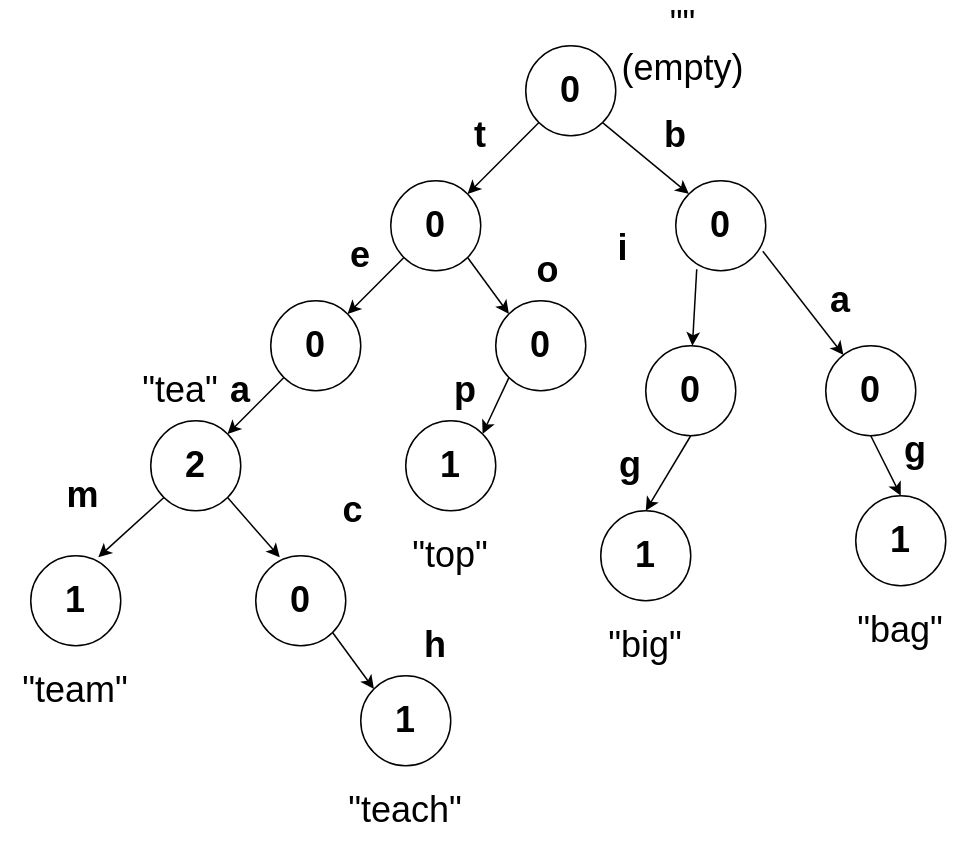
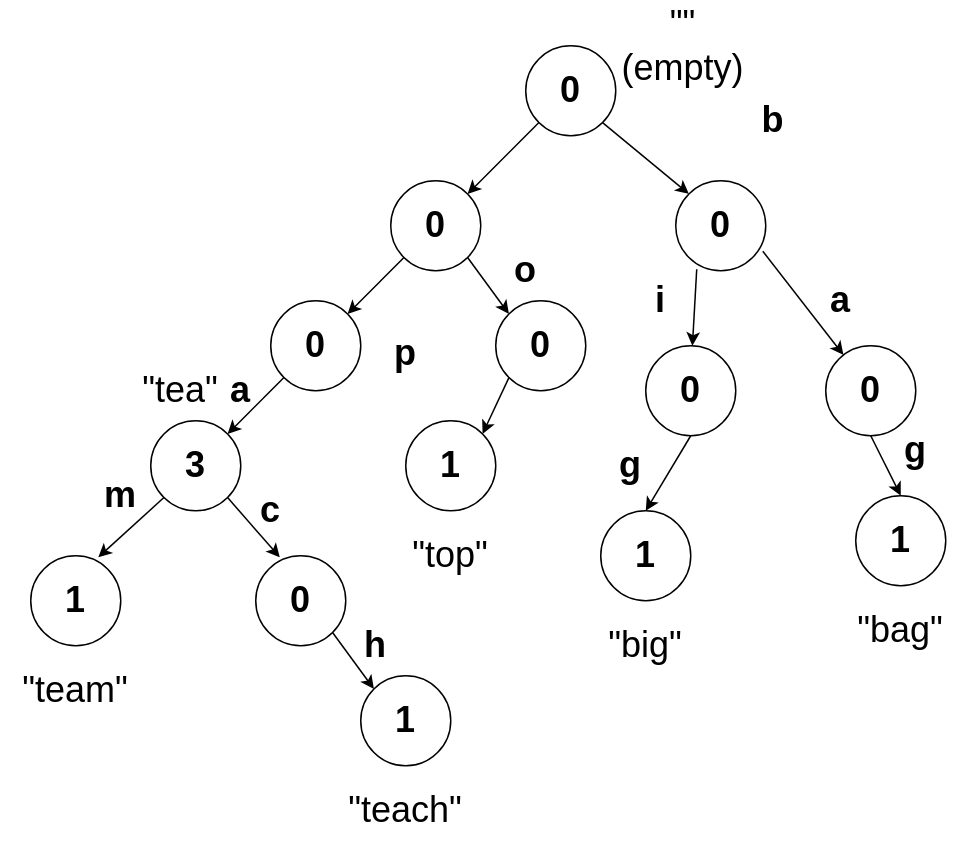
(481, 136) -> none
(676, 136) -> (773, 121)
(623, 248) -> (661, 301)
(361, 256) -> none
(548, 271) -> (526, 271)
(466, 391) -> (406, 353)
(196, 466) -> (196, 466)
(83, 496) -> (121, 496)
(353, 511) -> (271, 511)
(436, 646) -> (376, 646)
